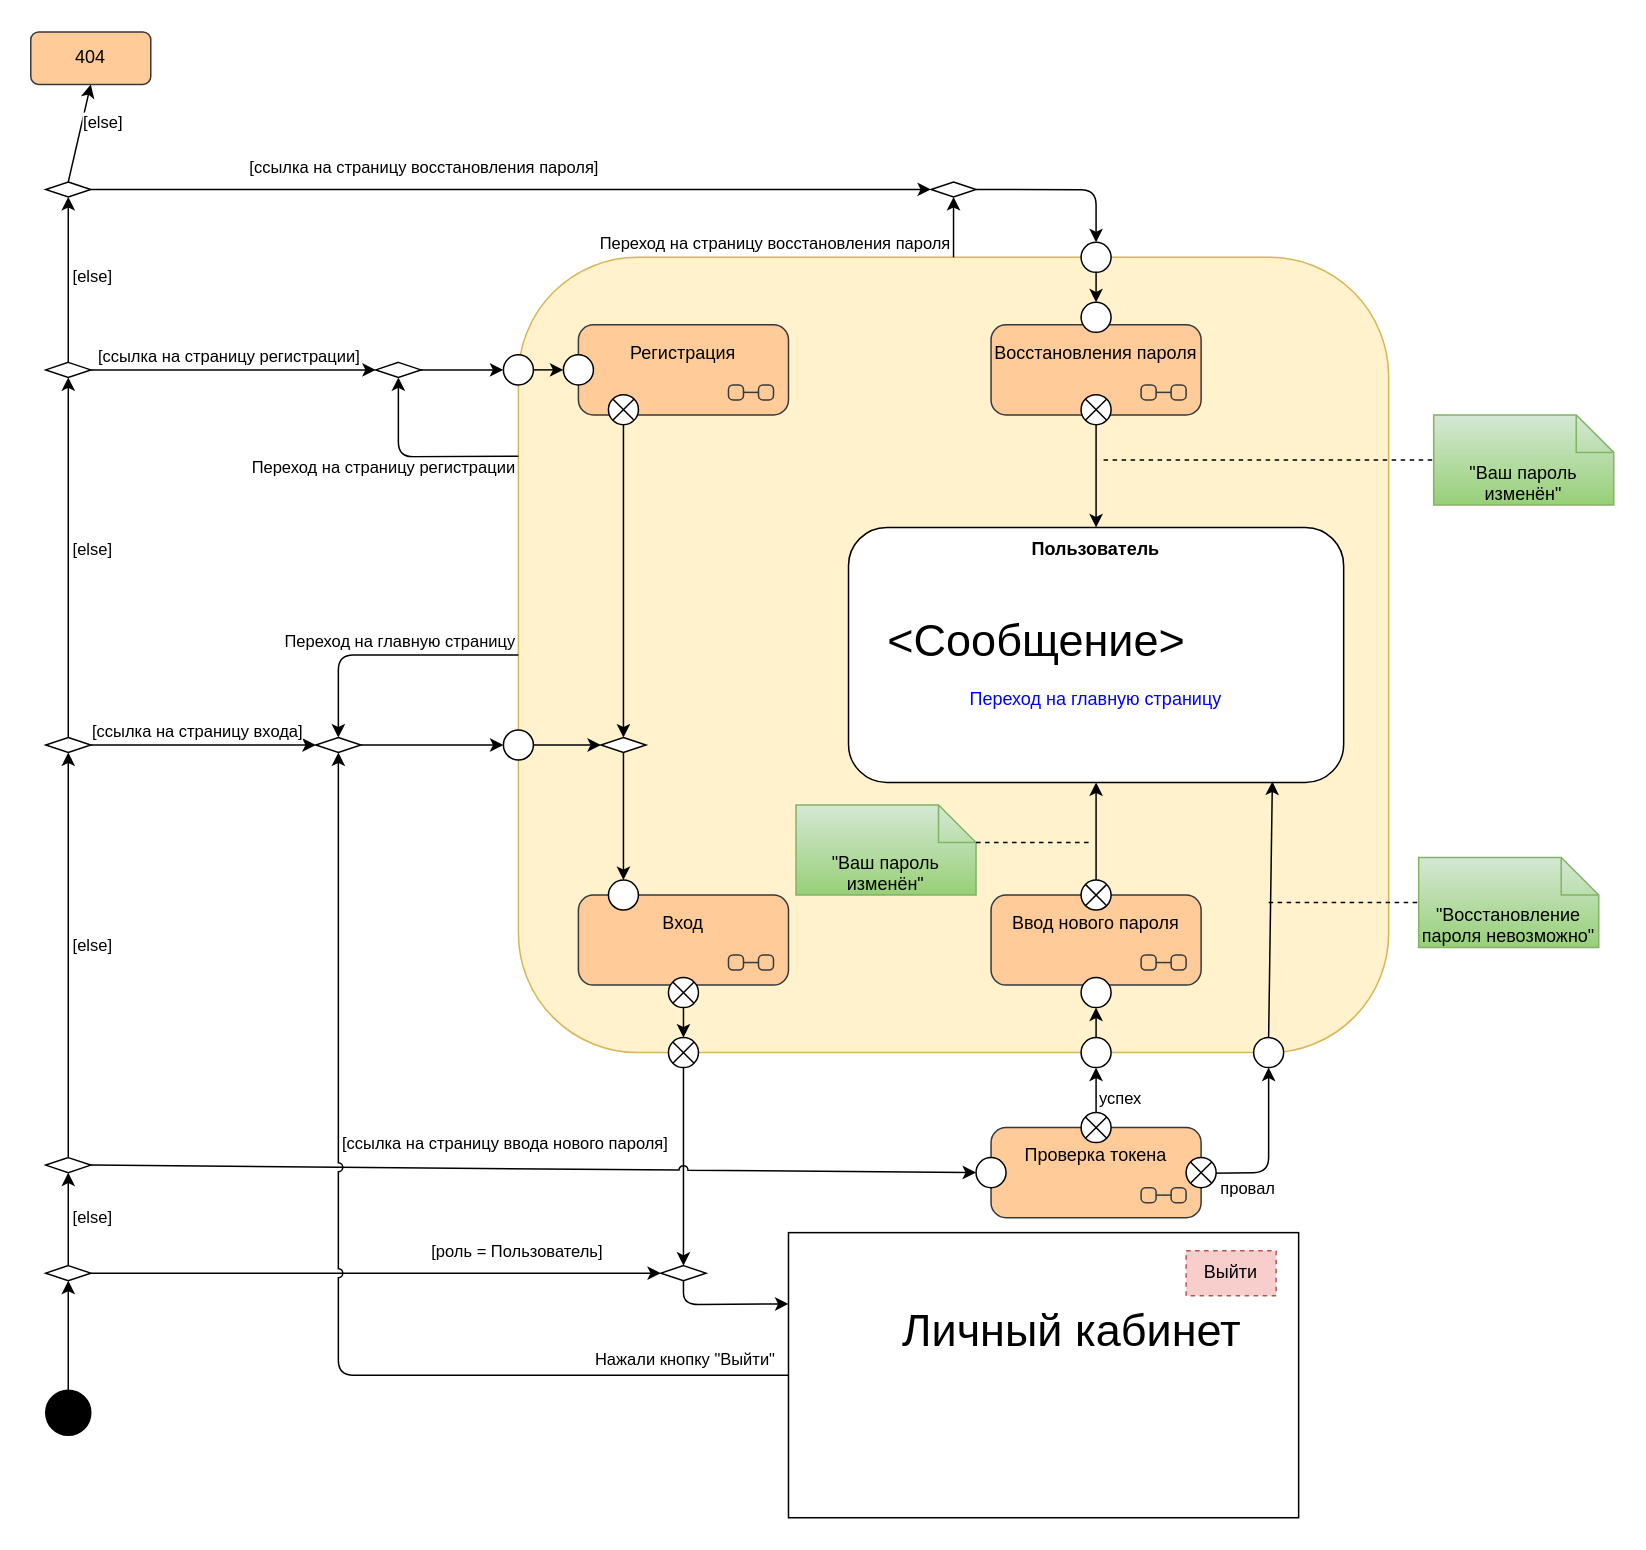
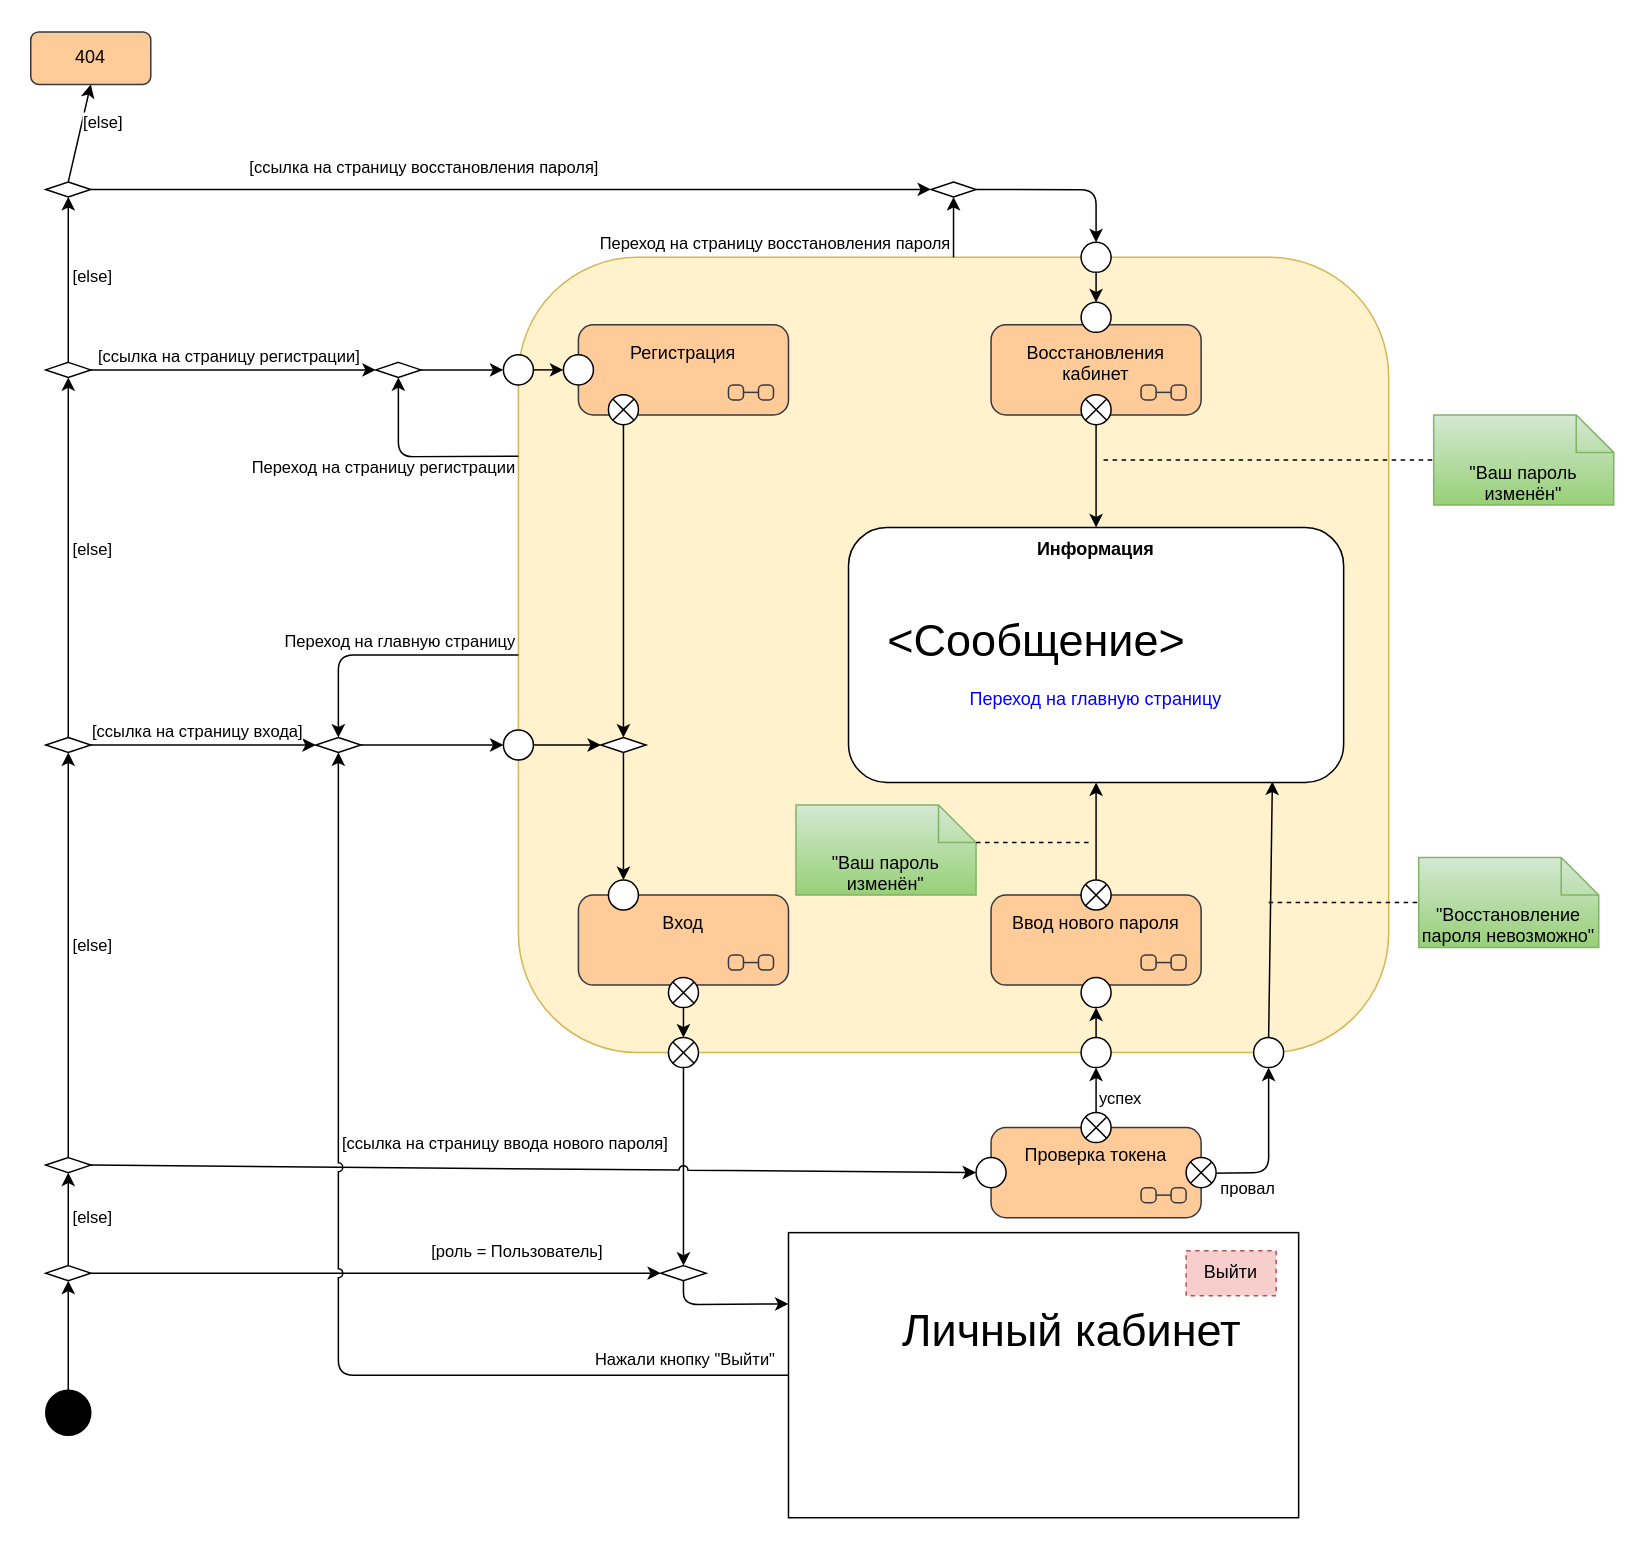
(1096, 364) -> (1096, 364)
(1096, 550) -> (1096, 550)
